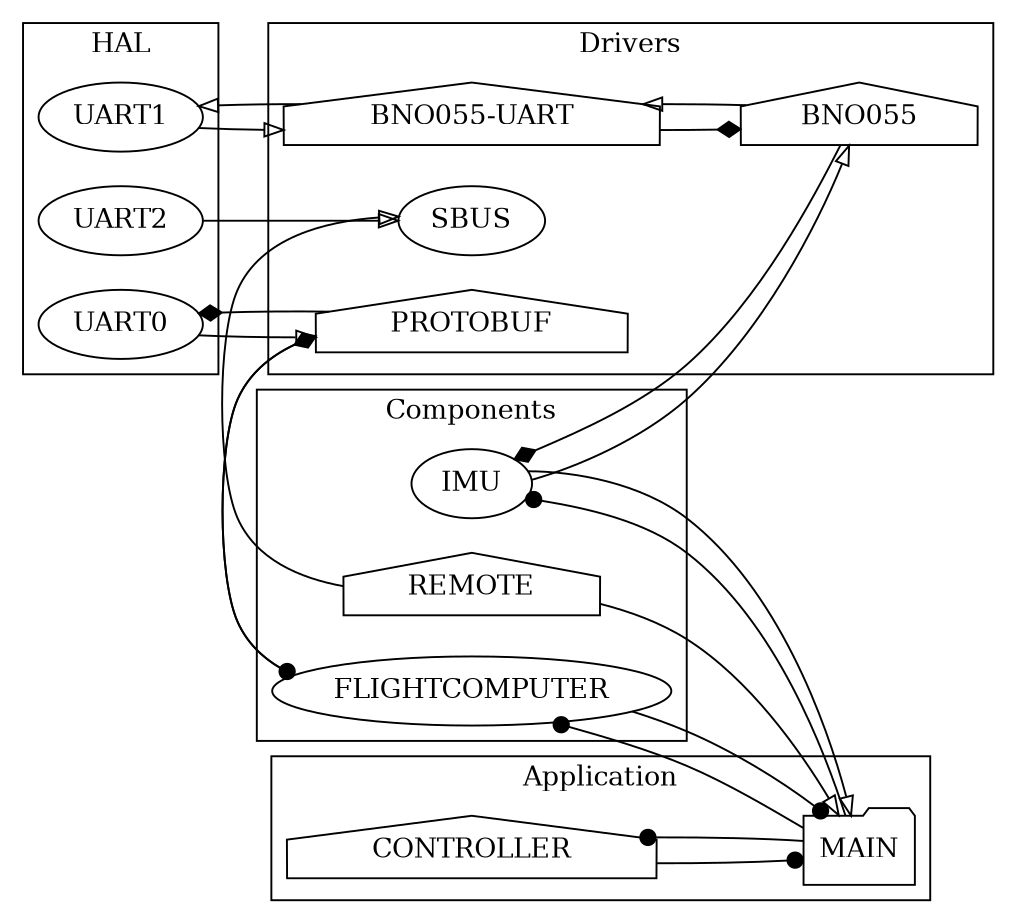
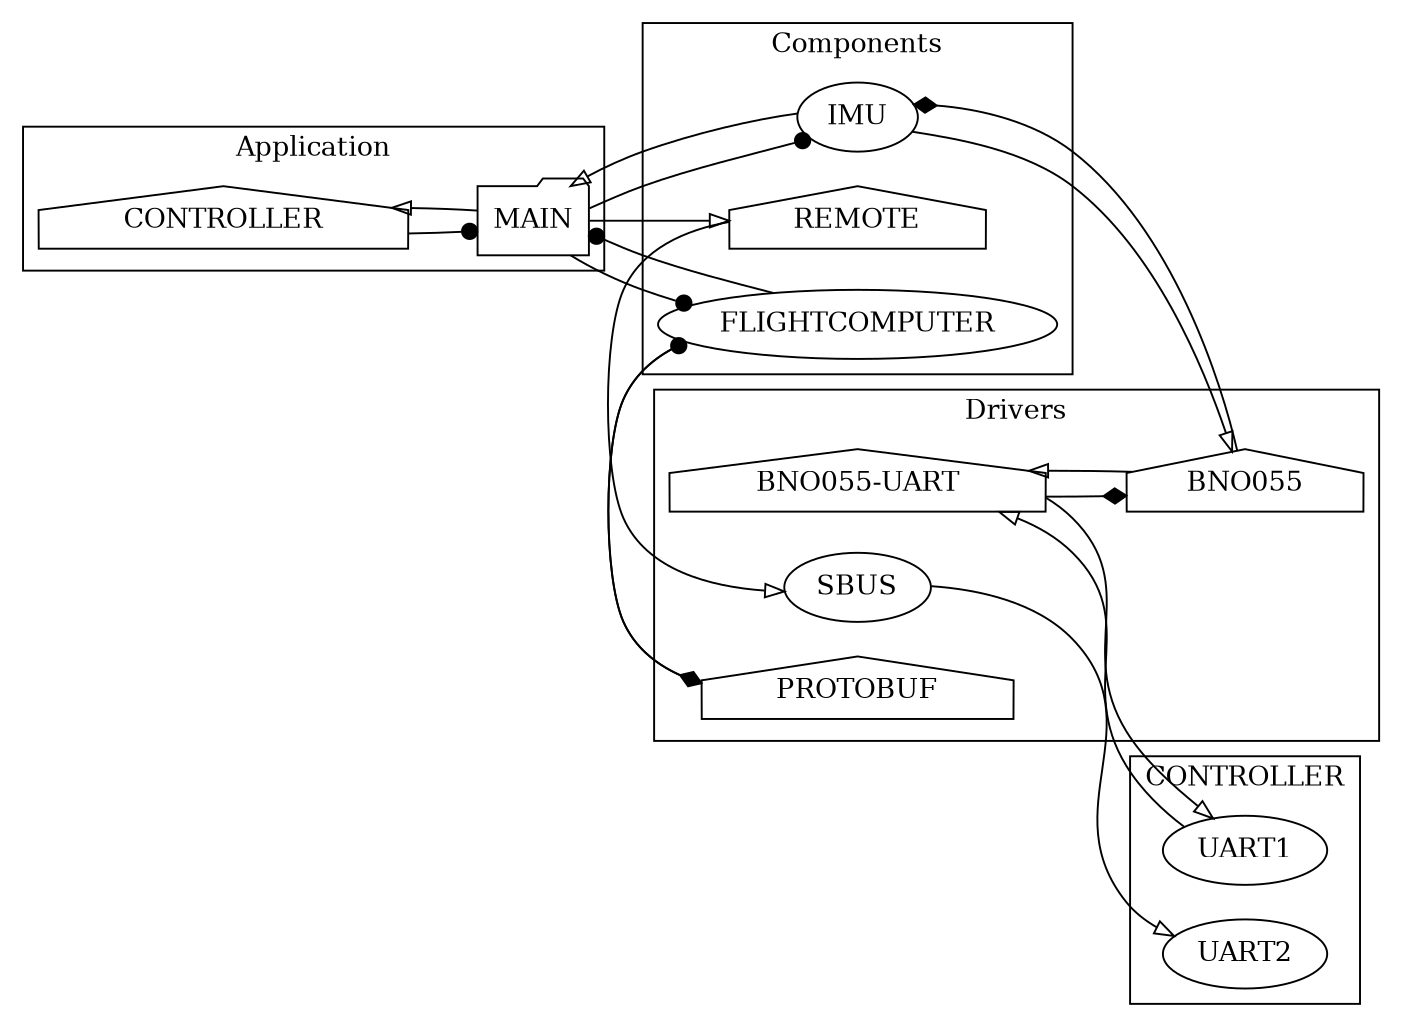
(121, 45) -> (1245, 778)
(291, 221) -> (1093, 668)
(121, 324) -> none
(734, 677) -> (656, 221)
(730, 838) -> (444, 209)
